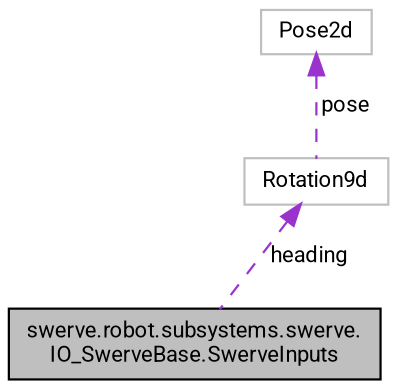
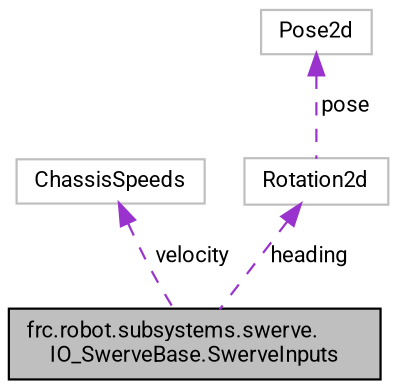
none -> (111, 181)
(316, 181) -> (316, 181)
(195, 344) -> (195, 344)
